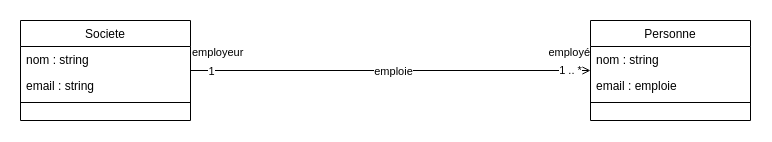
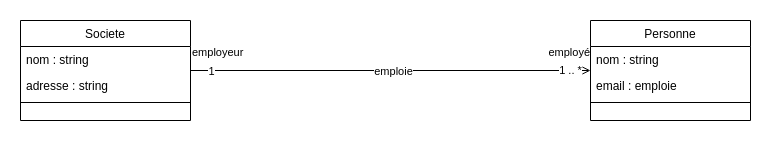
(64, 86) -> (74, 86)
